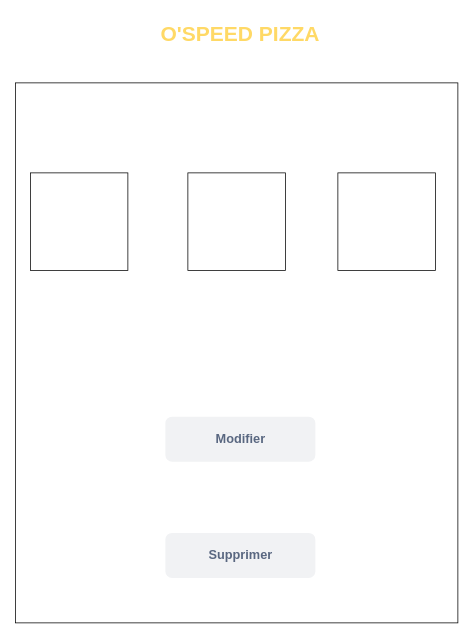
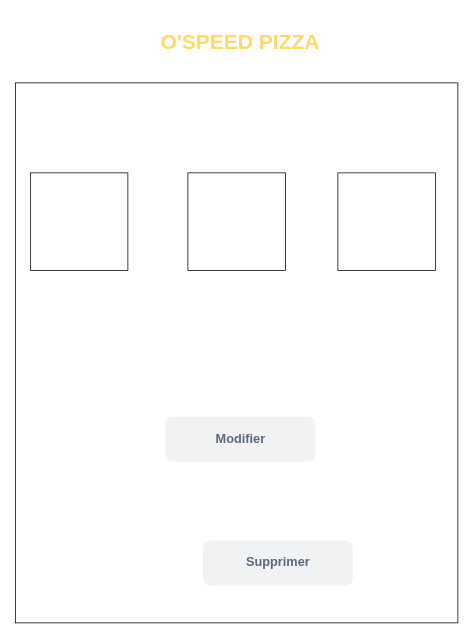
(240, 34) -> (240, 42)
(240, 555) -> (278, 563)
